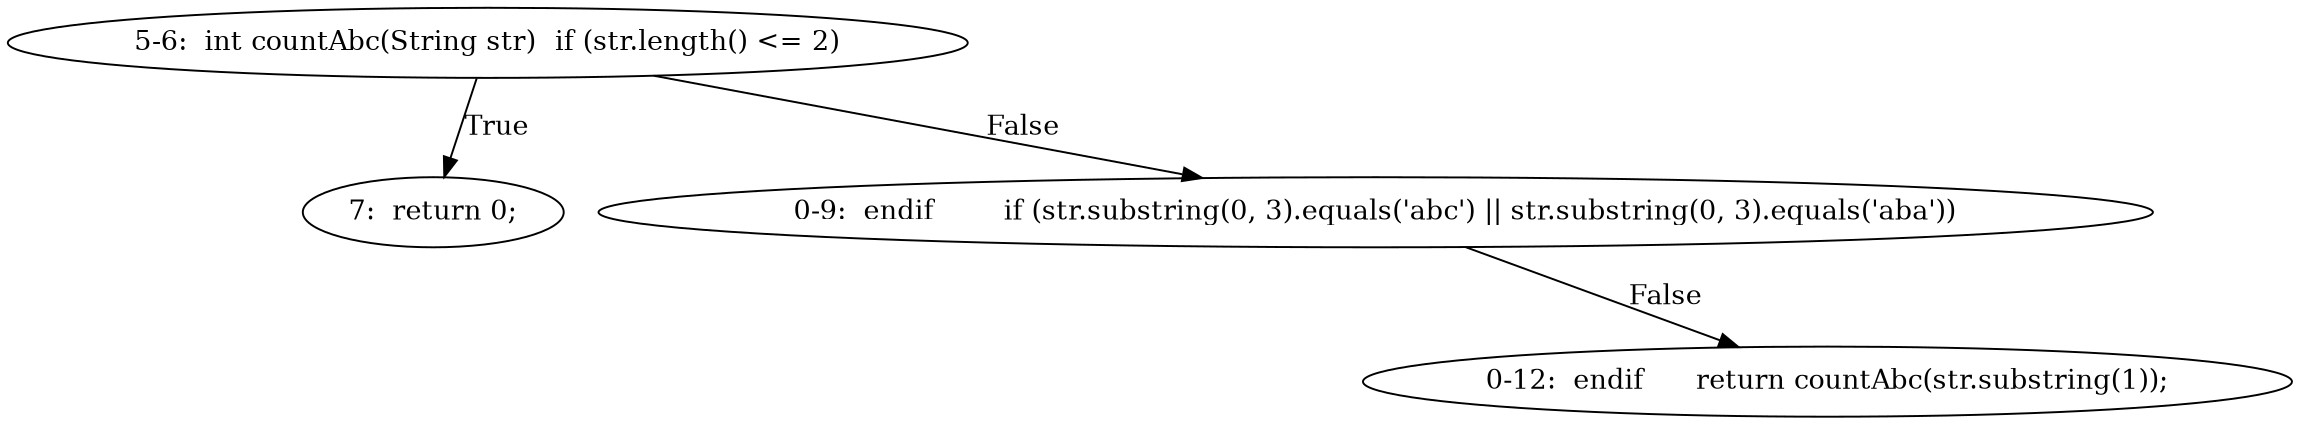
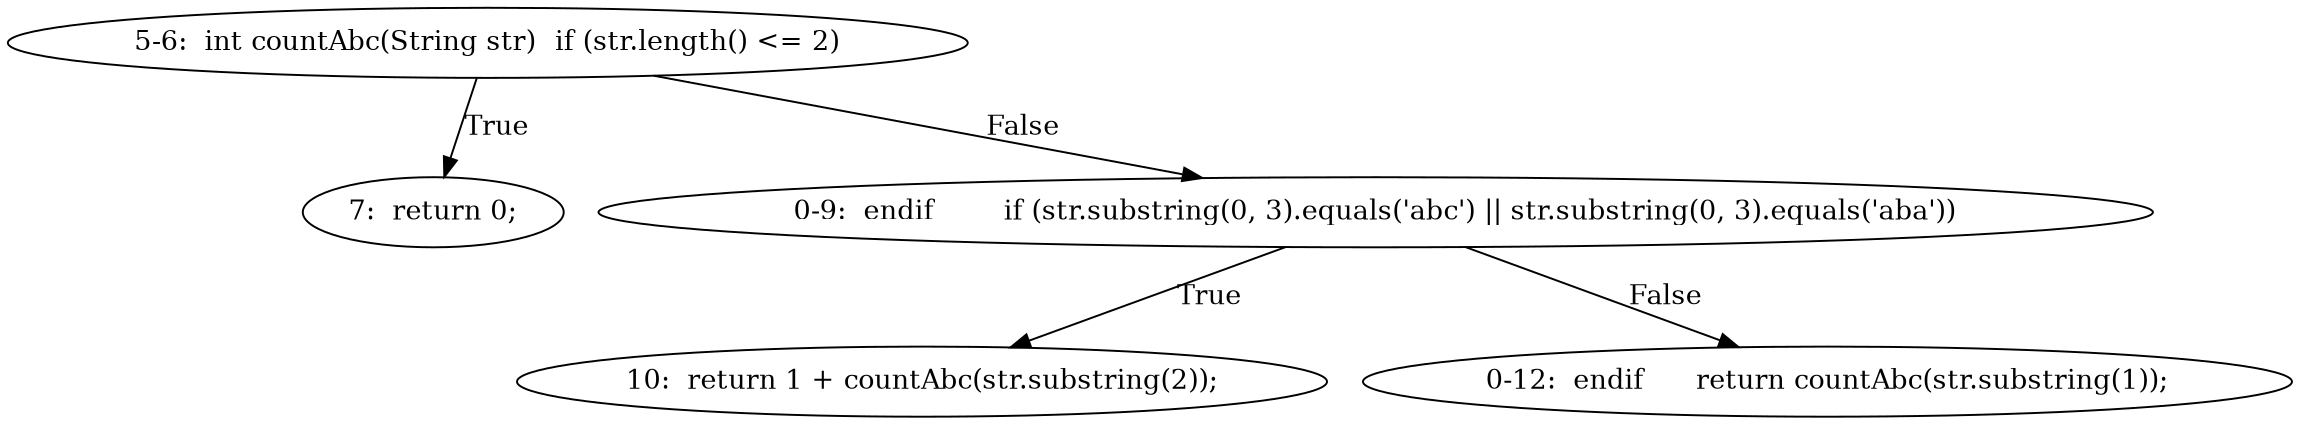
none -> (922, 382)
